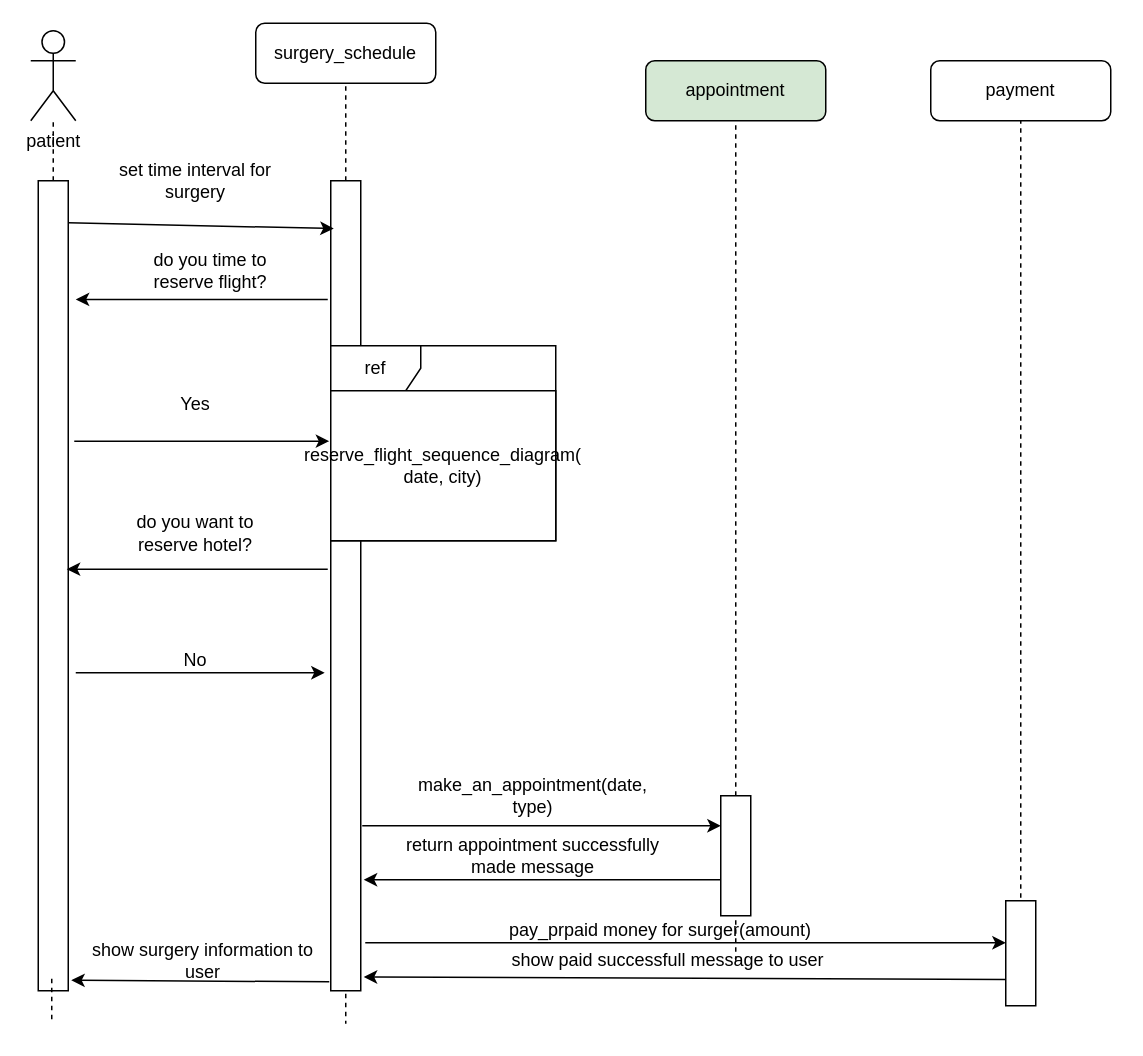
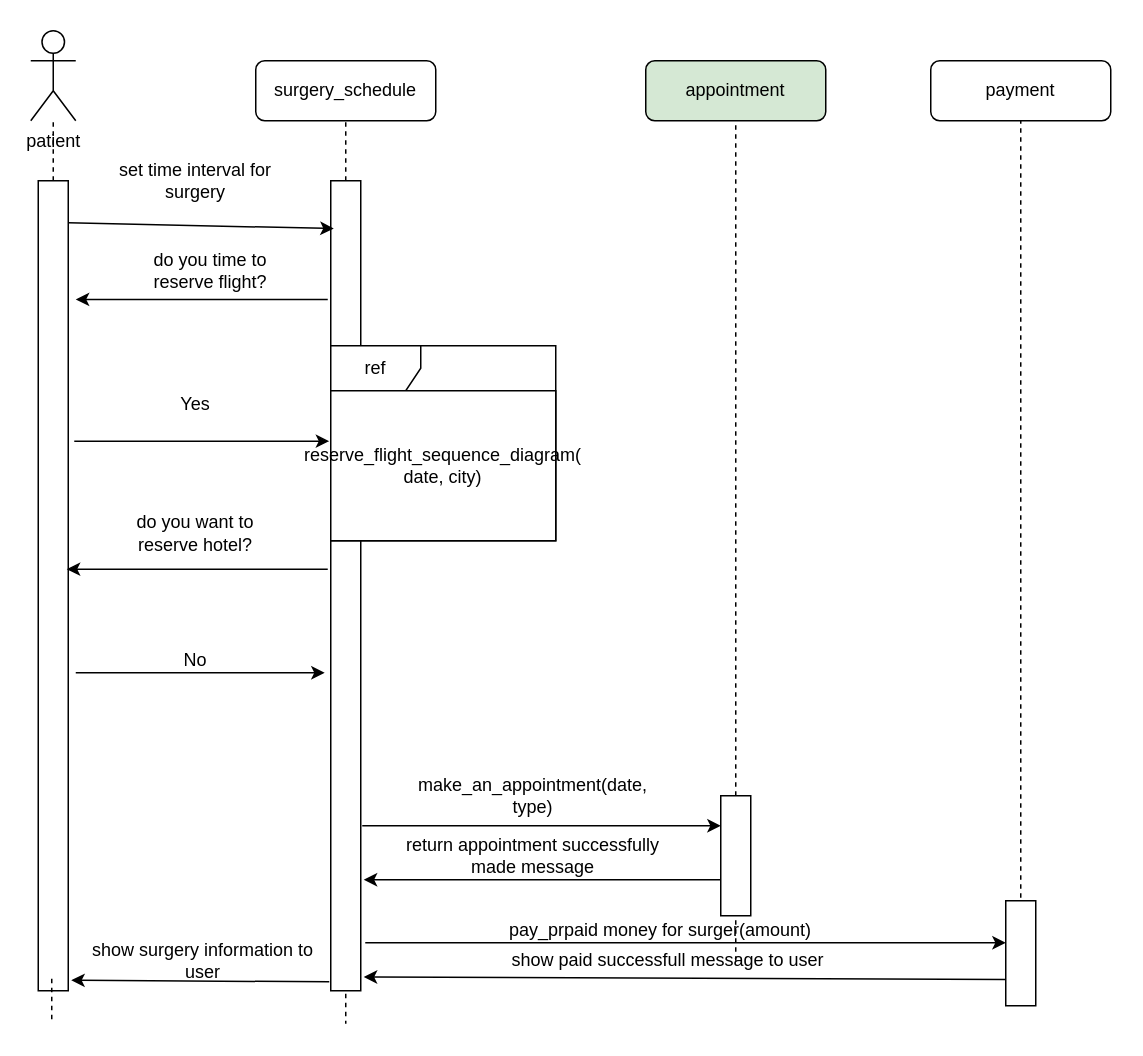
(346, 53) -> (346, 91)
